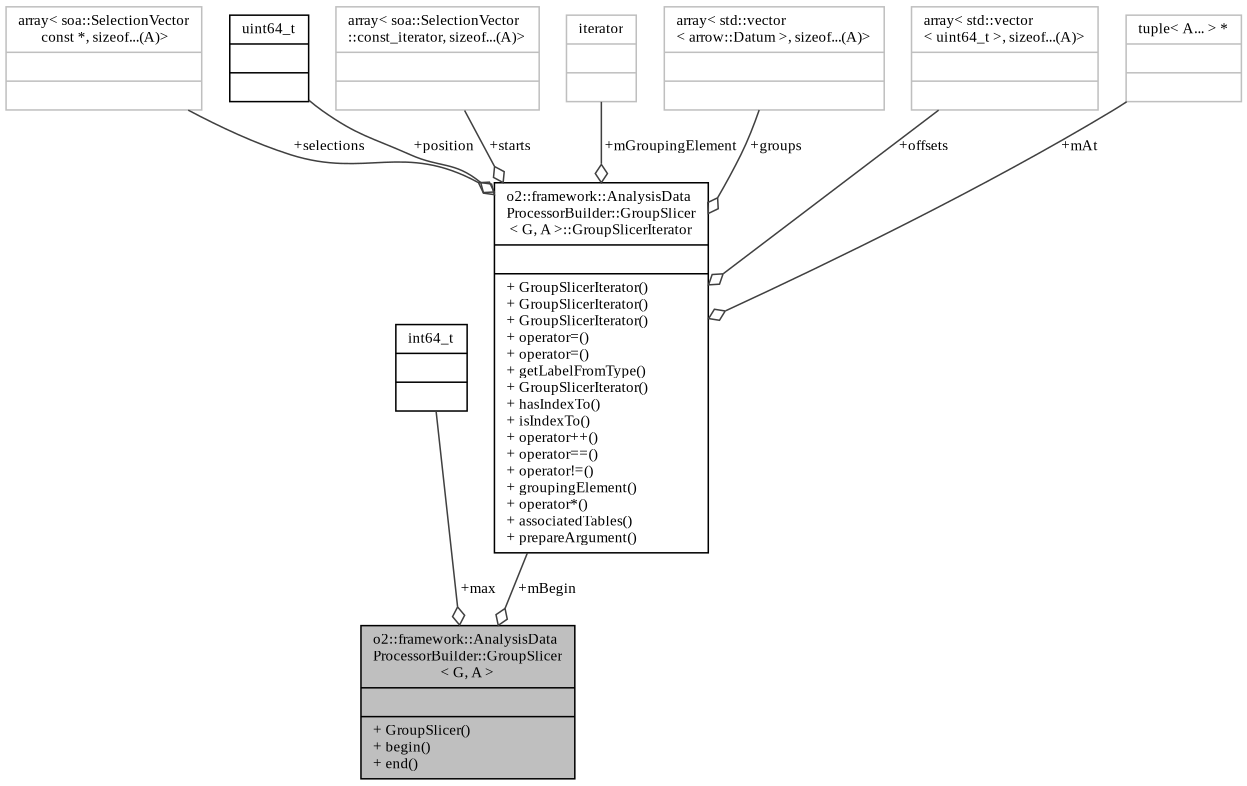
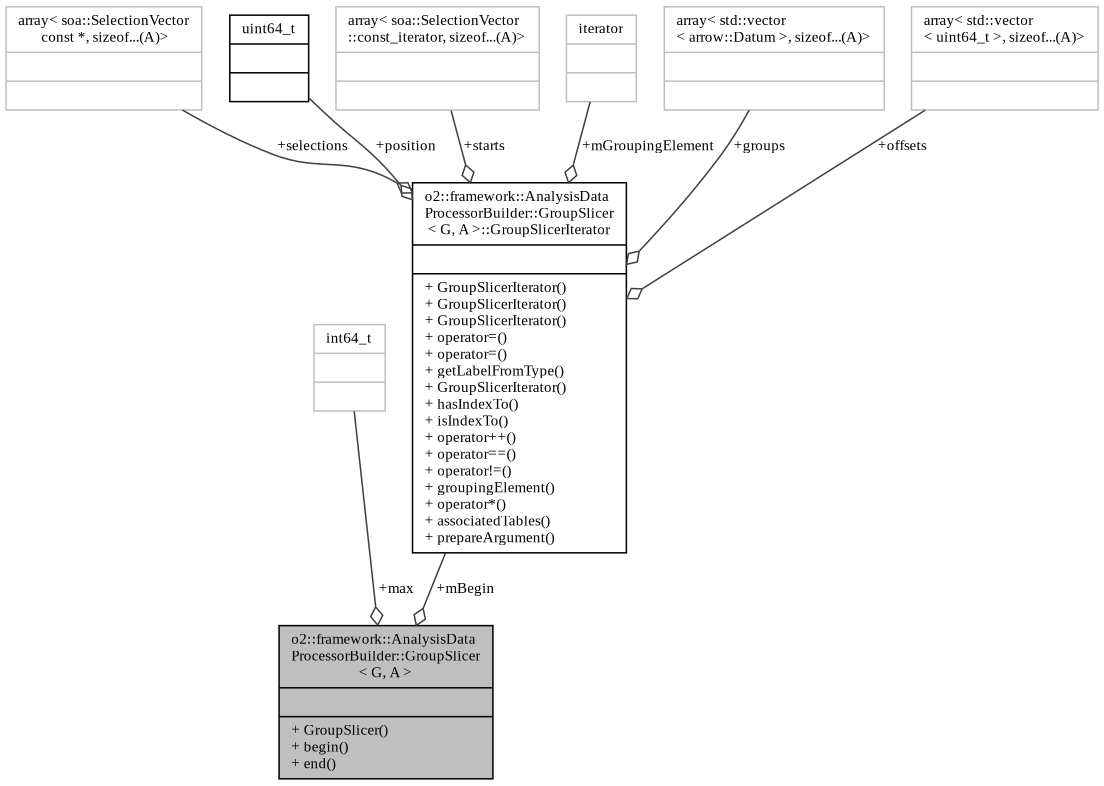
(1184, 58) -> none
(431, 368) -> (350, 368)
